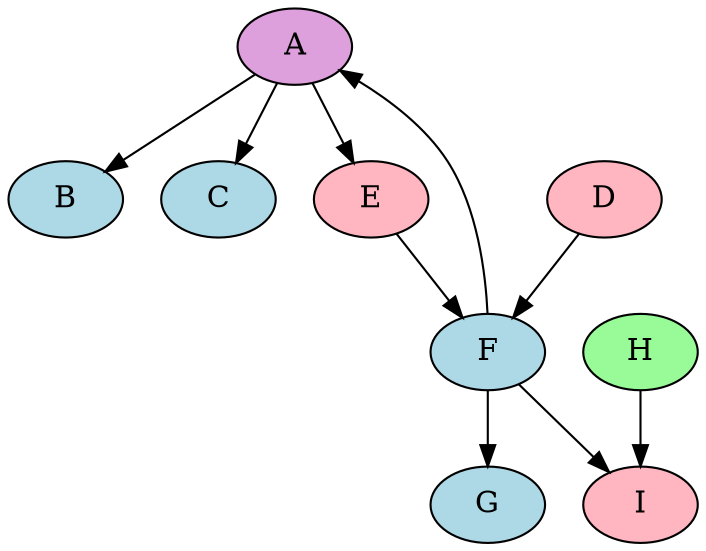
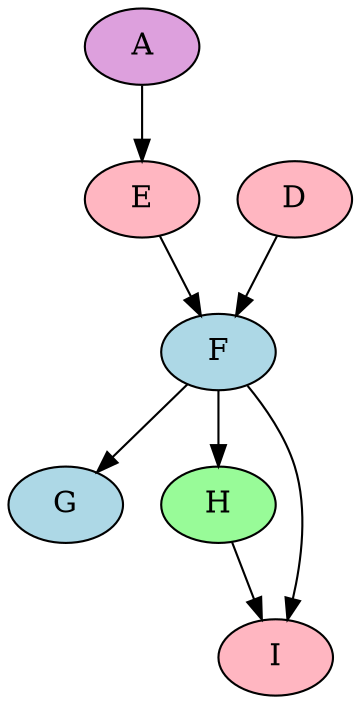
(457, 178) -> (218, 418)
(66, 199) -> none
(218, 199) -> none
